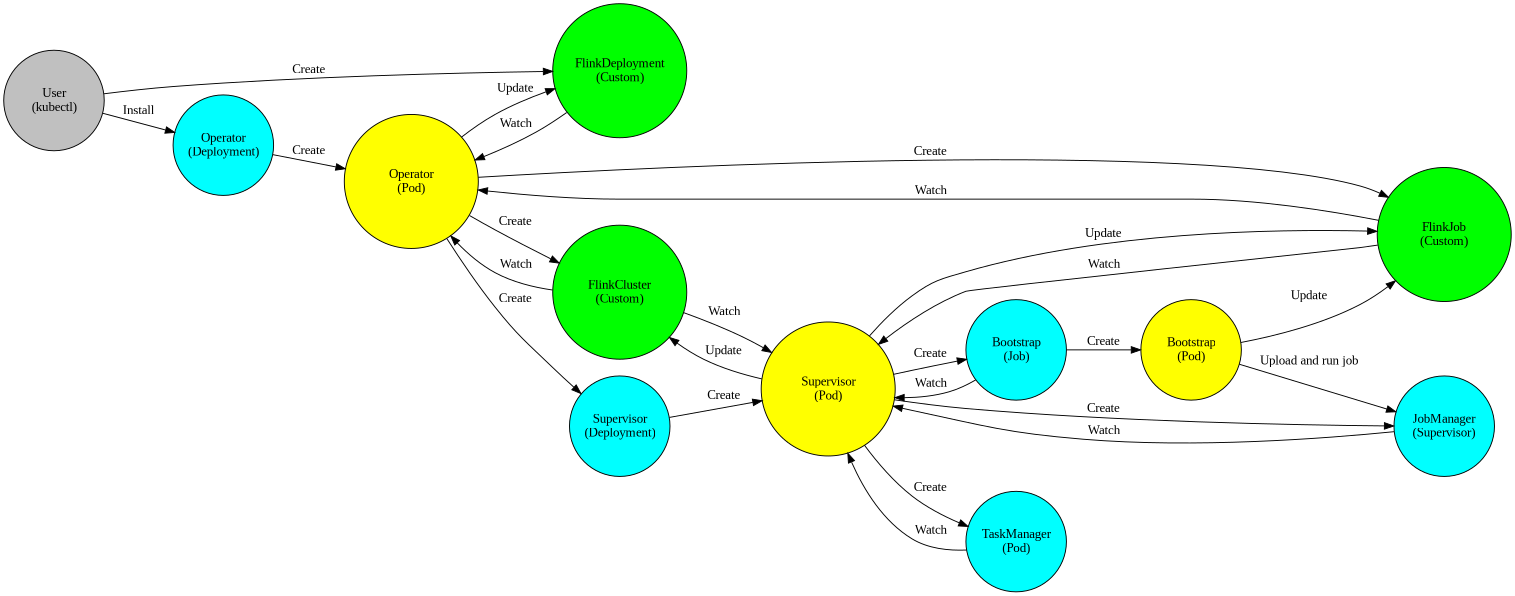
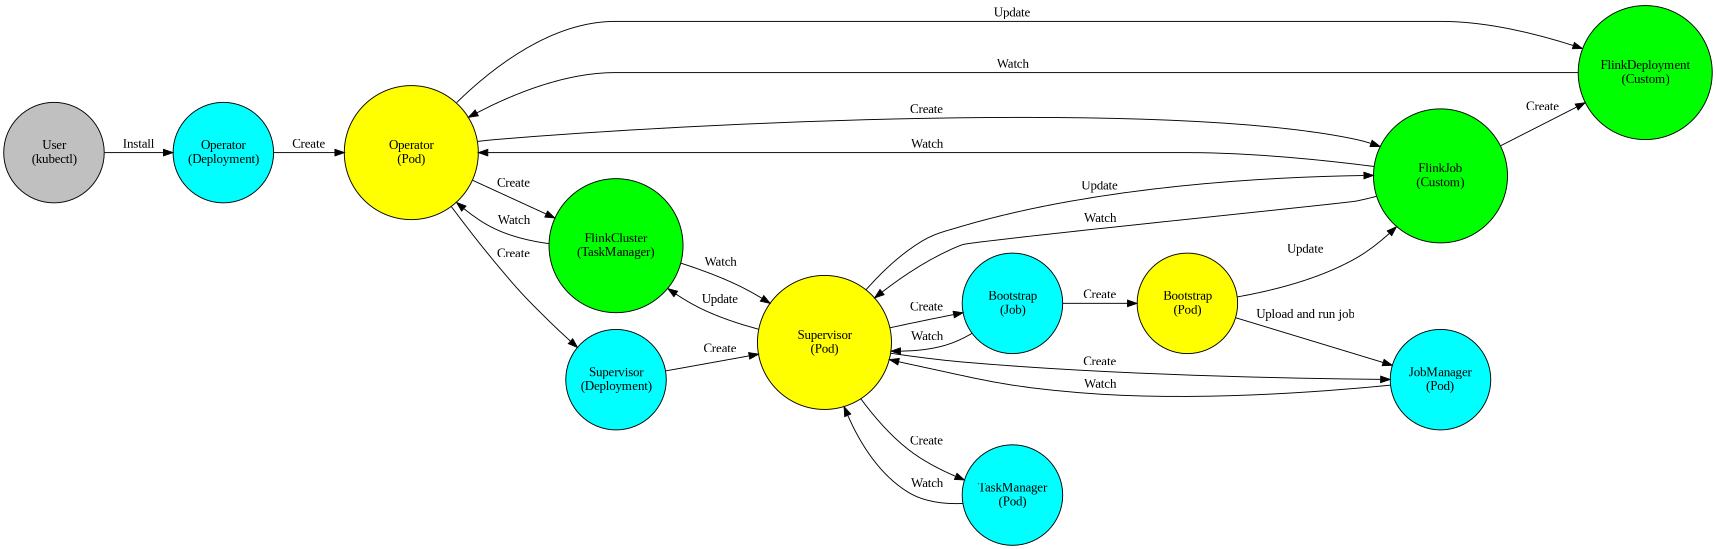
(323, 78) -> (1539, 126)
(620, 299) -> (616, 252)
(1444, 433) -> (1440, 386)
